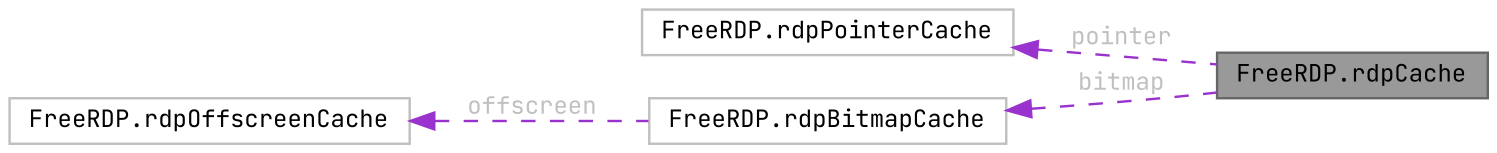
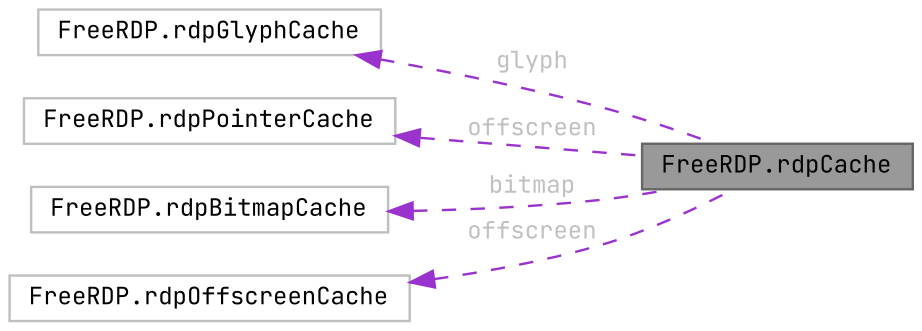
none -> (210, 32)
(1115, 38) -> (526, 129)
(542, 121) -> (588, 249)
